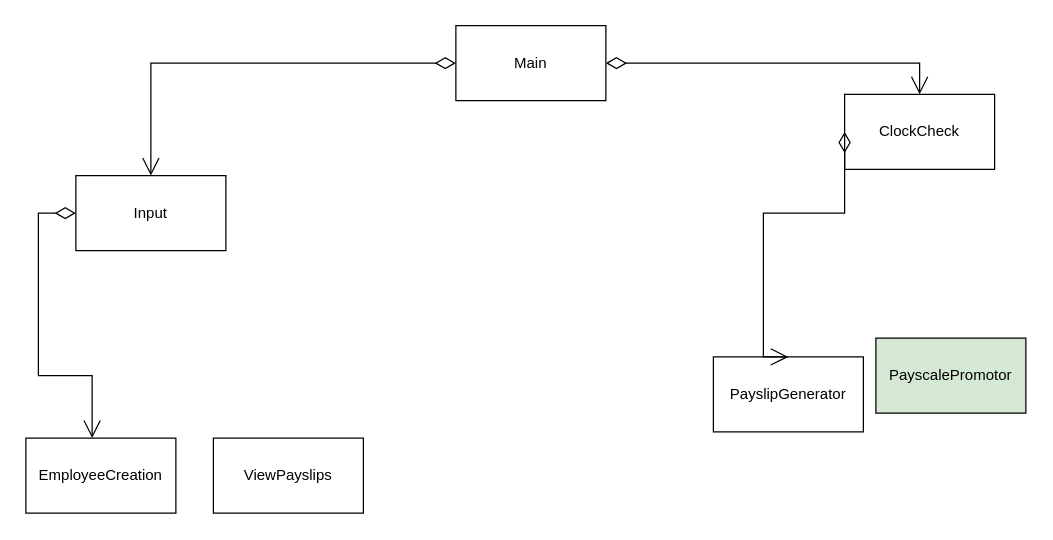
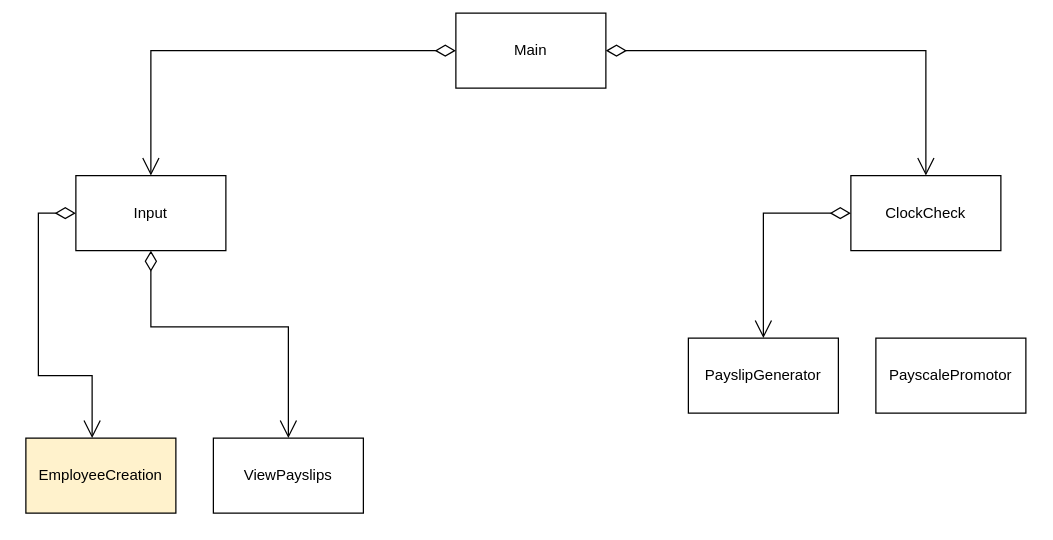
(531, 63) -> (531, 51)
(919, 132) -> (926, 213)
none -> (245, 327)
(951, 376) -> (951, 376)
(788, 394) -> (763, 376)
(101, 476) -> (101, 476)
